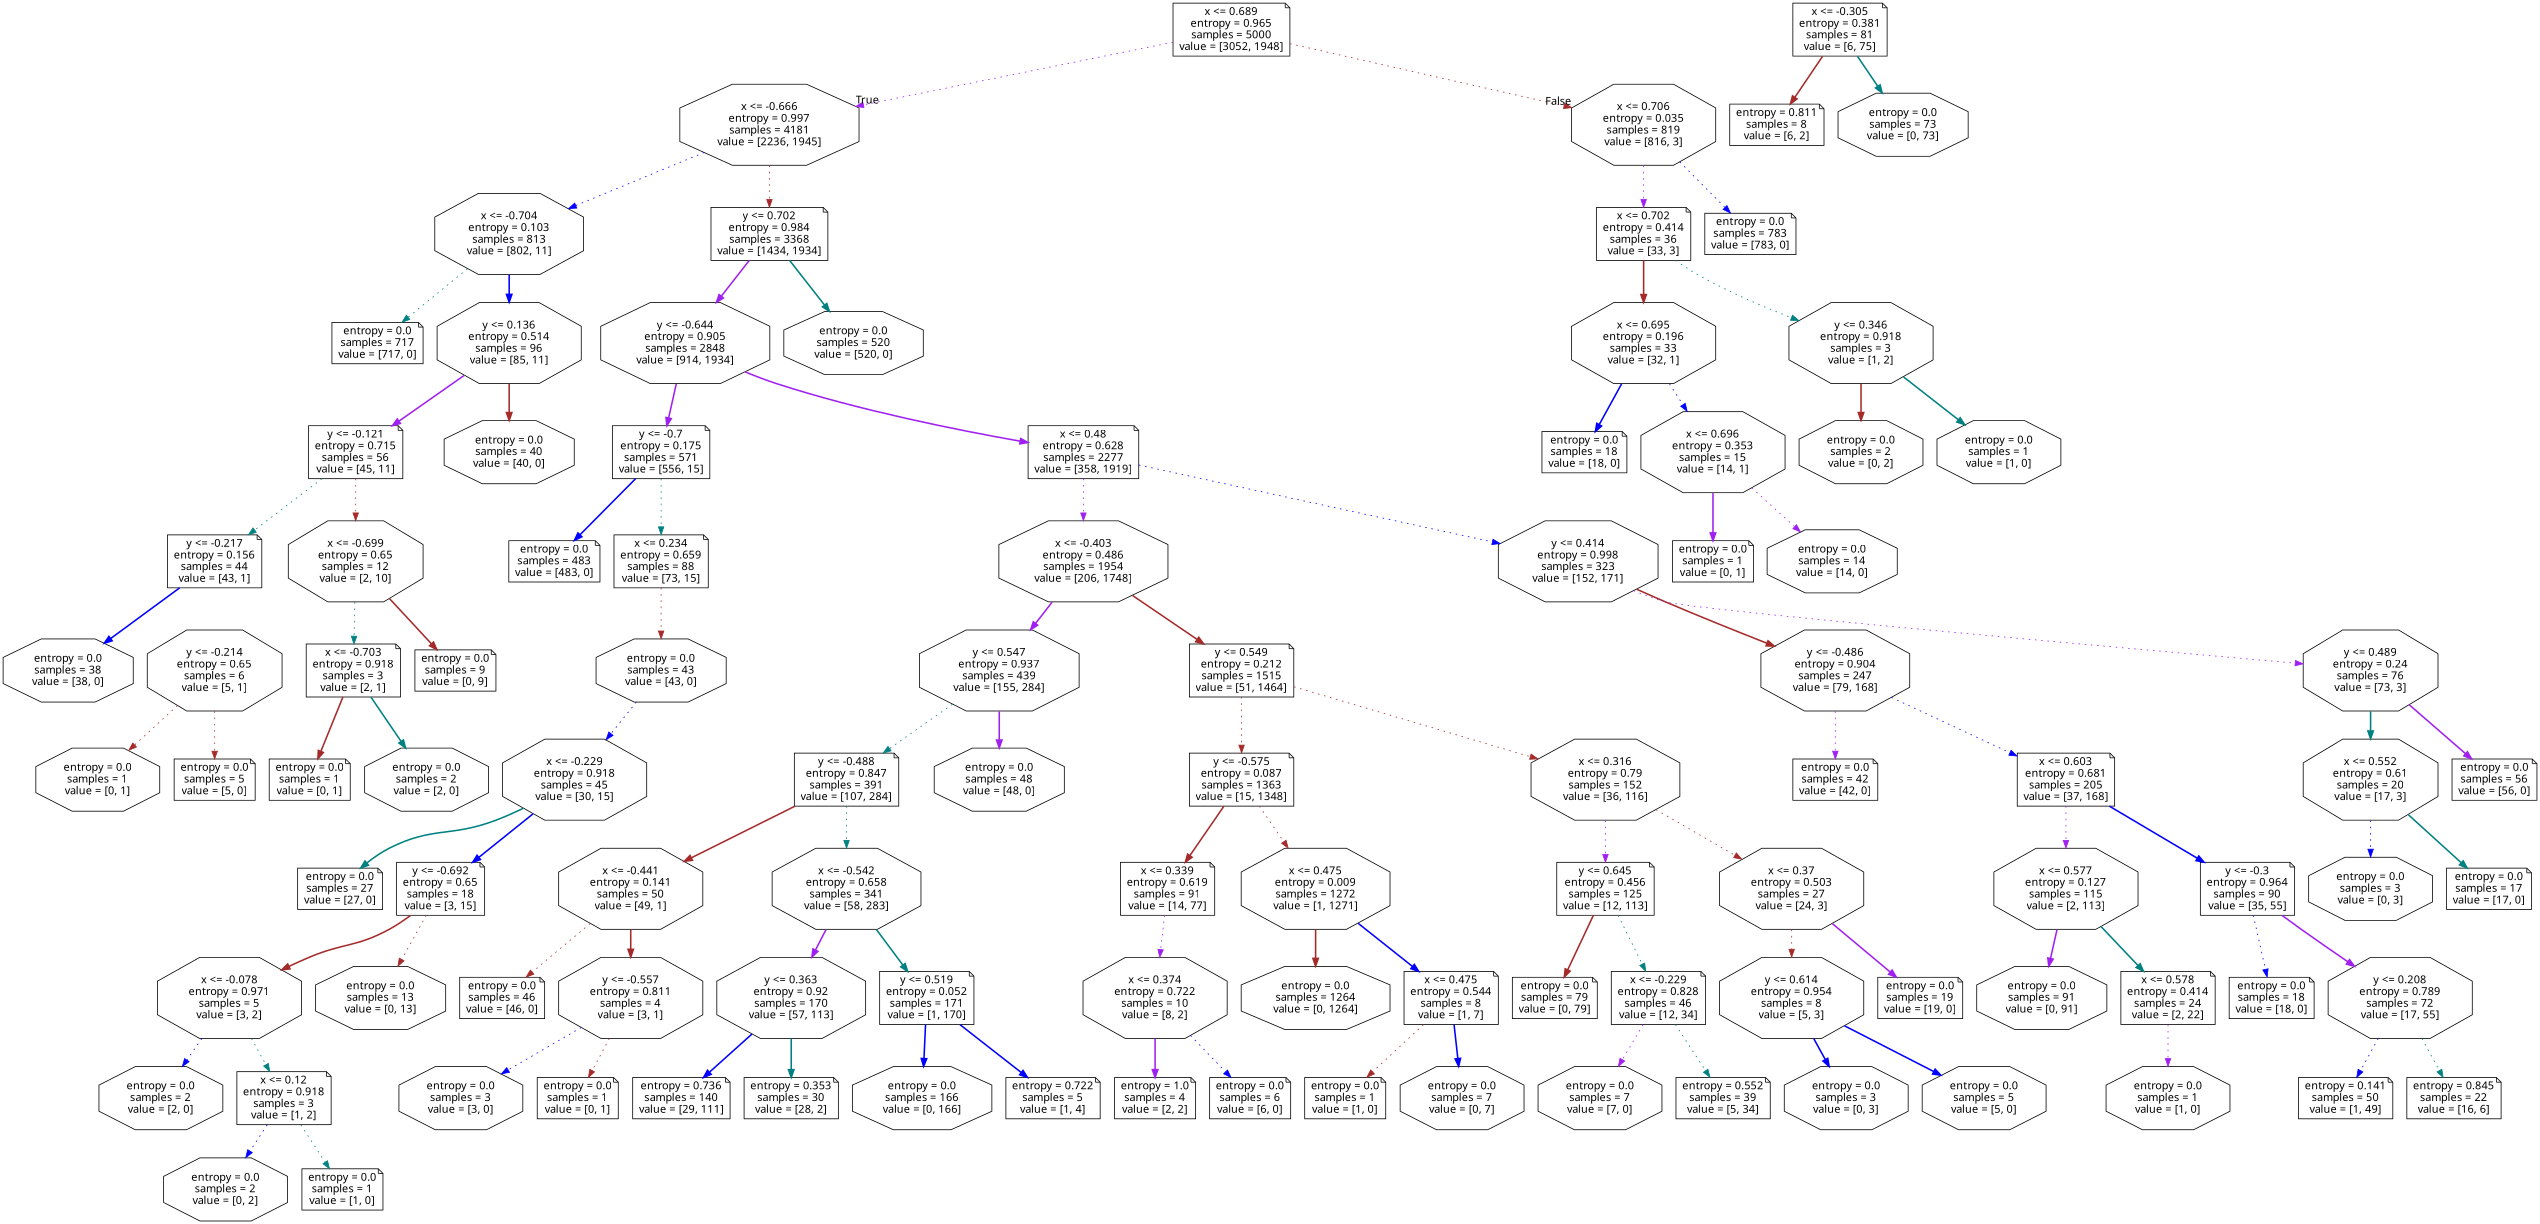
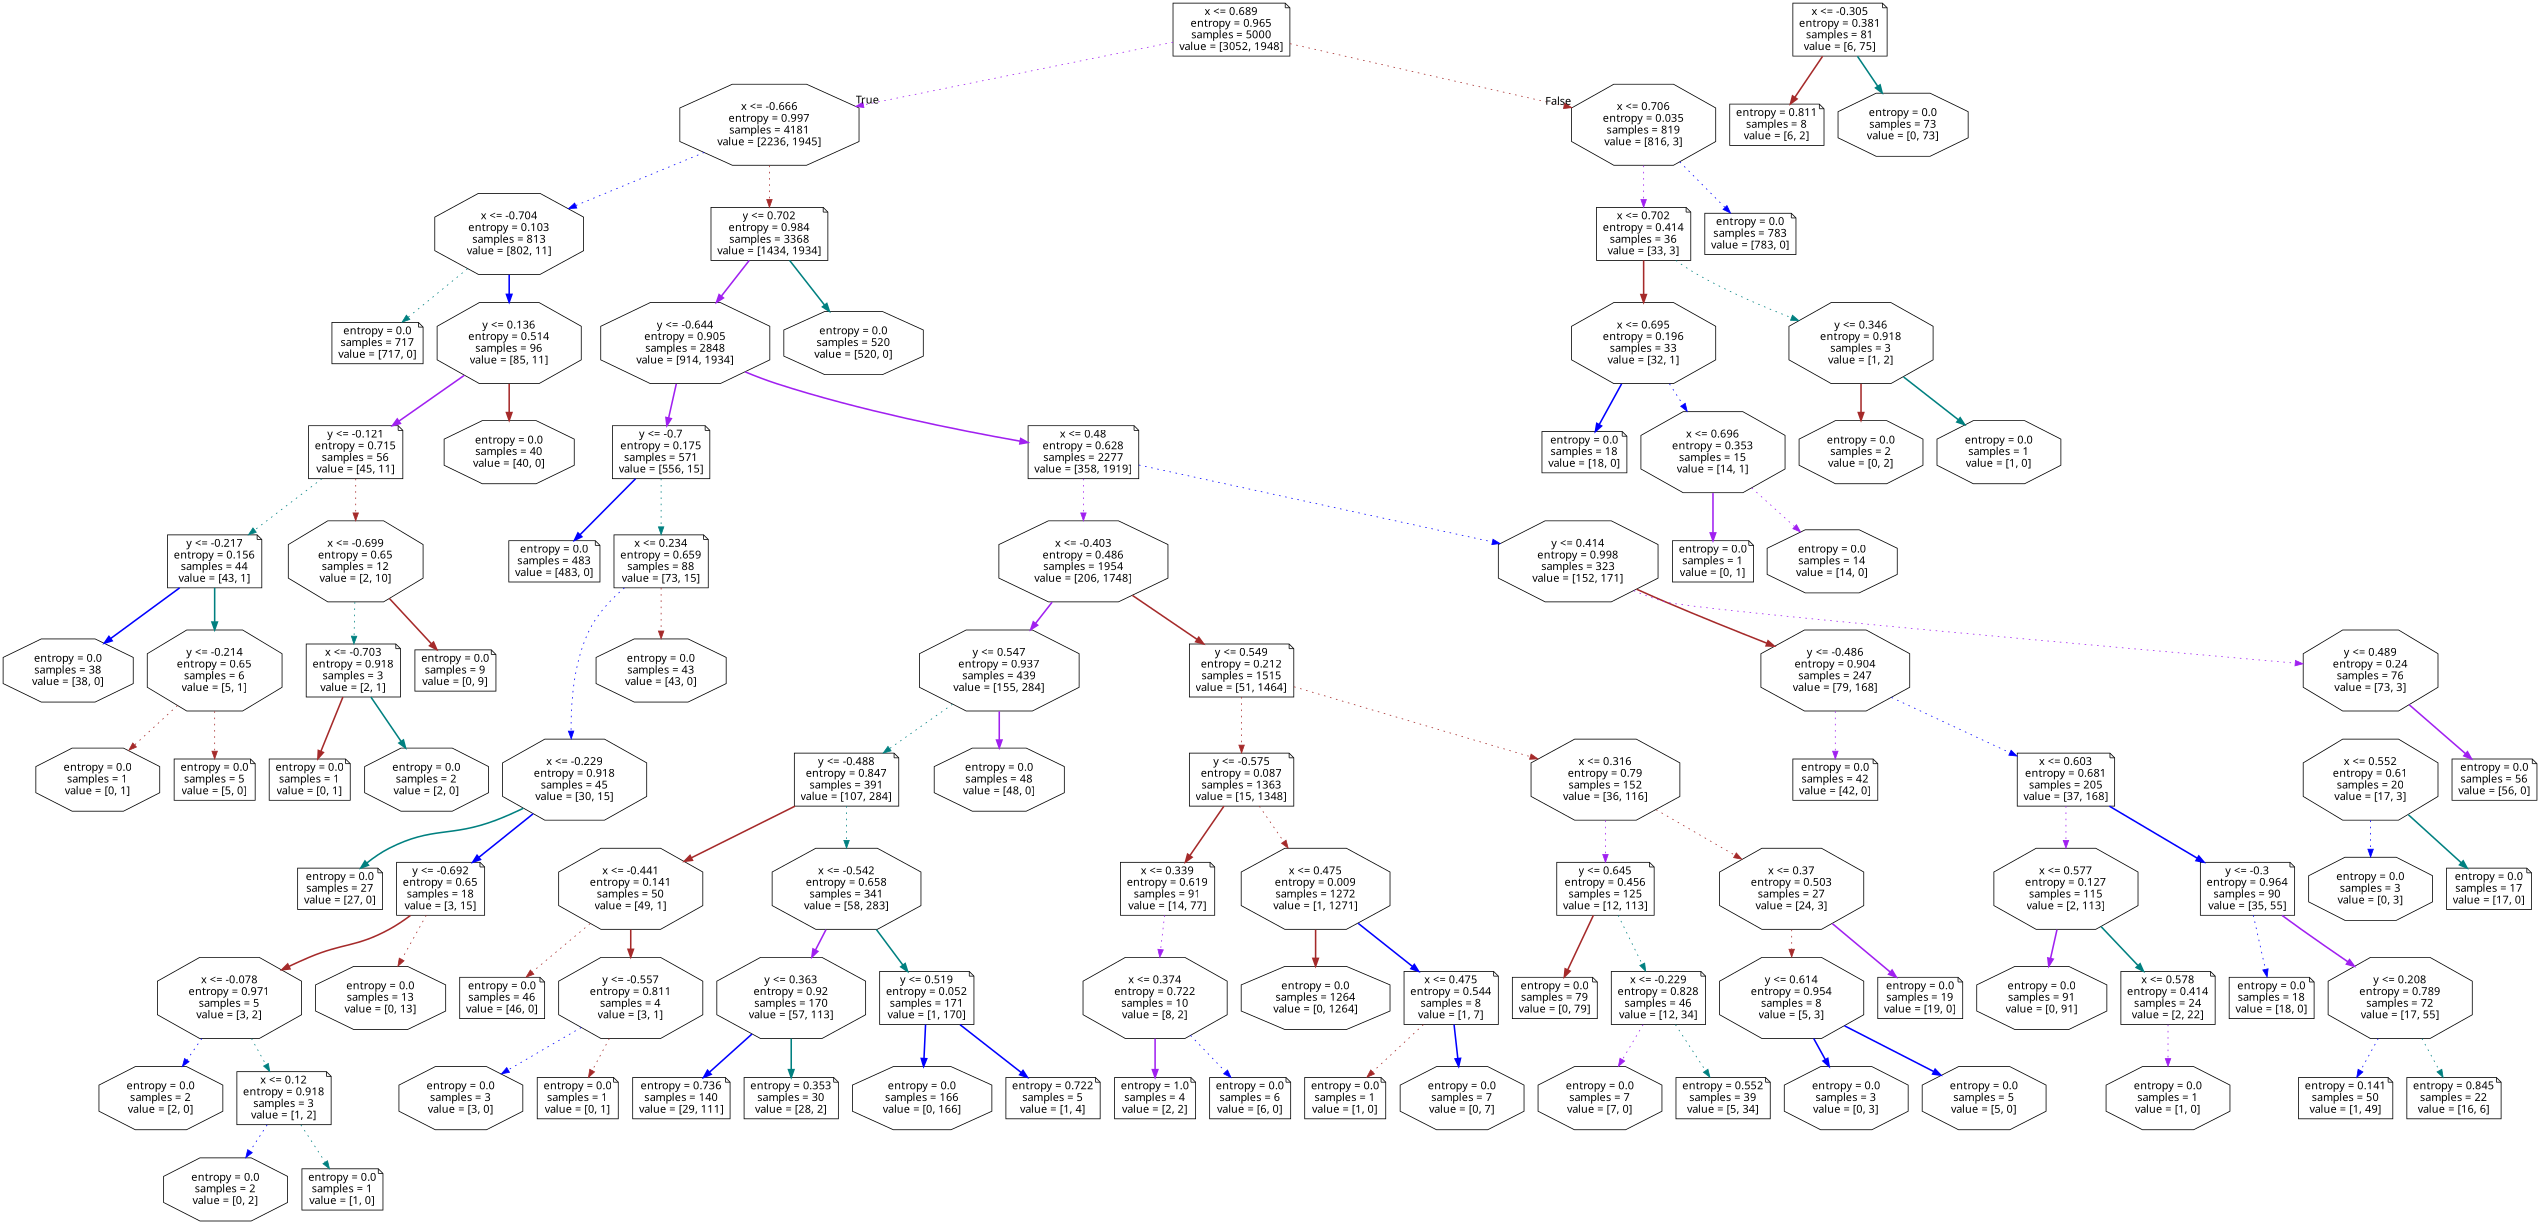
none -> (215, 605)
(624, 718) -> (581, 653)
(2371, 721) -> none
